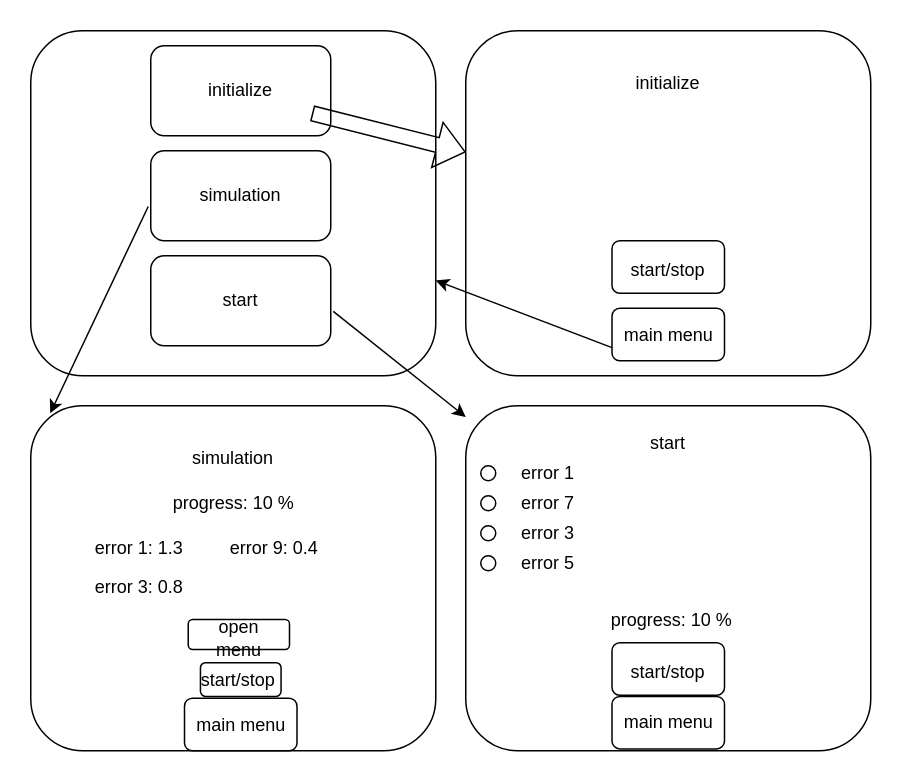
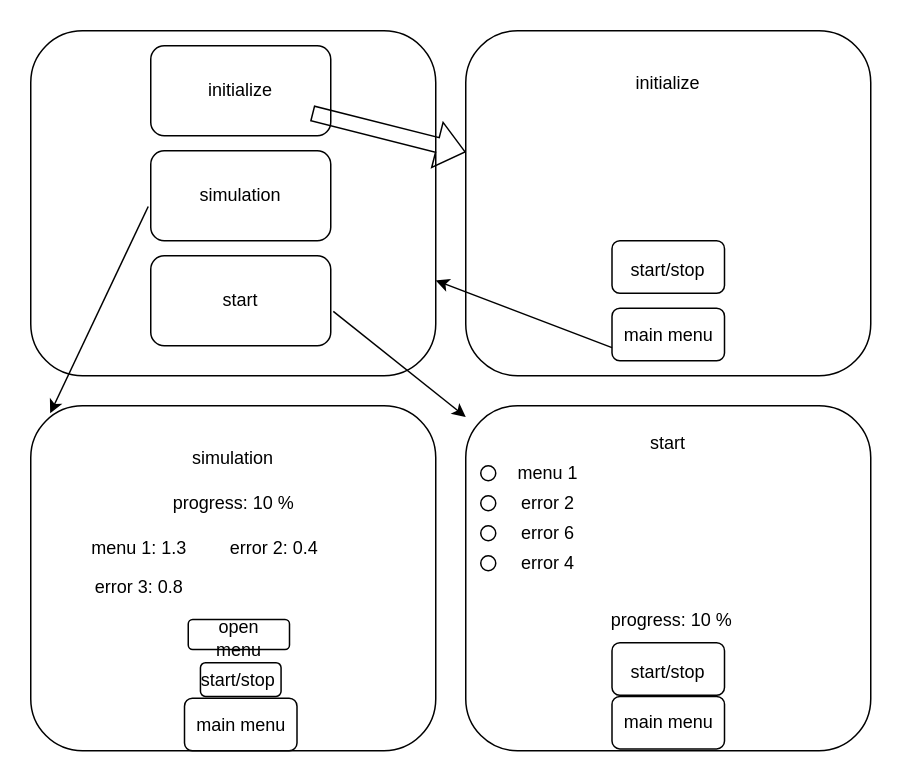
(548, 473) -> (548, 473)
(548, 503) -> (548, 503)
(548, 533) -> (548, 533)
(140, 548) -> (140, 548)
(275, 548) -> (275, 548)
(548, 563) -> (548, 563)
